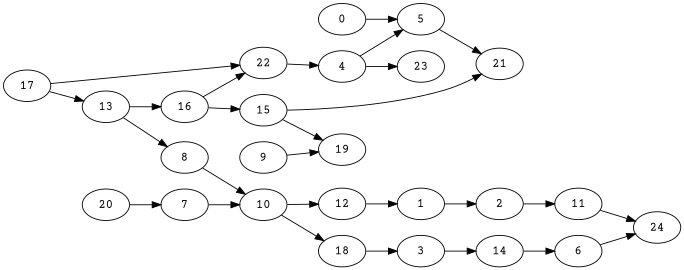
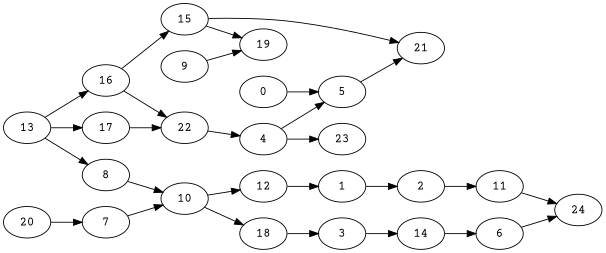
(62, 95) -> (62, 128)
